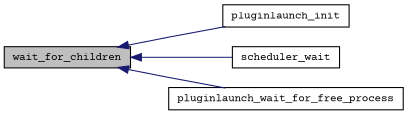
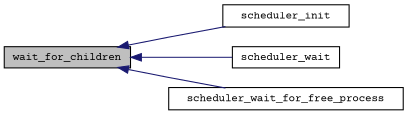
(286, 16) -> (286, 16)
(286, 99) -> (286, 99)
